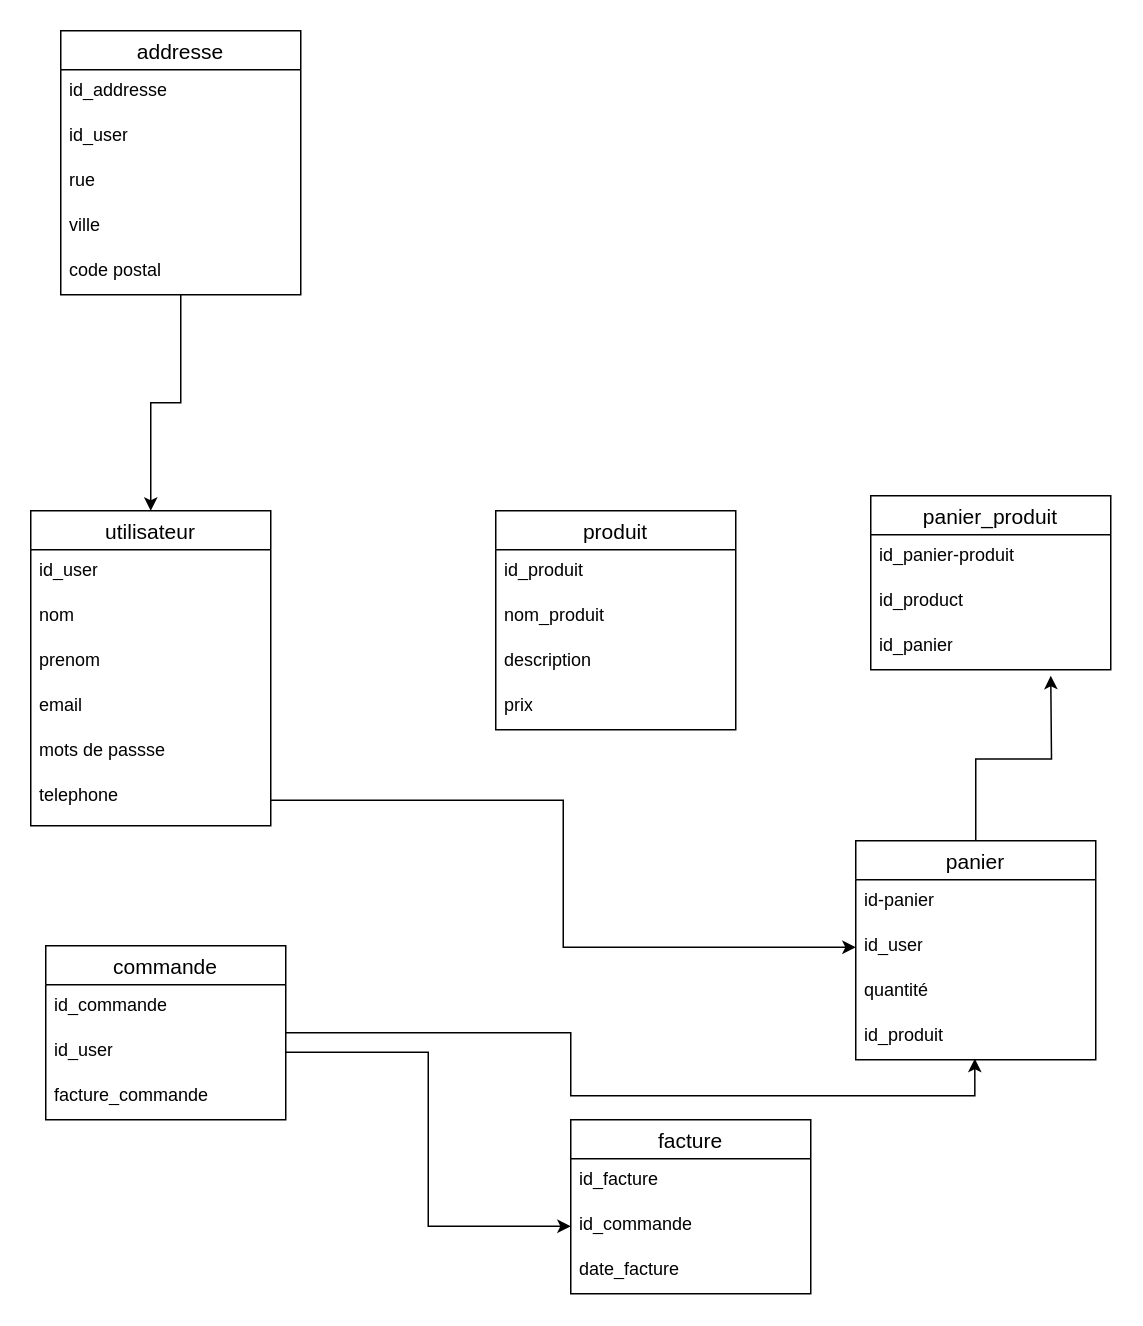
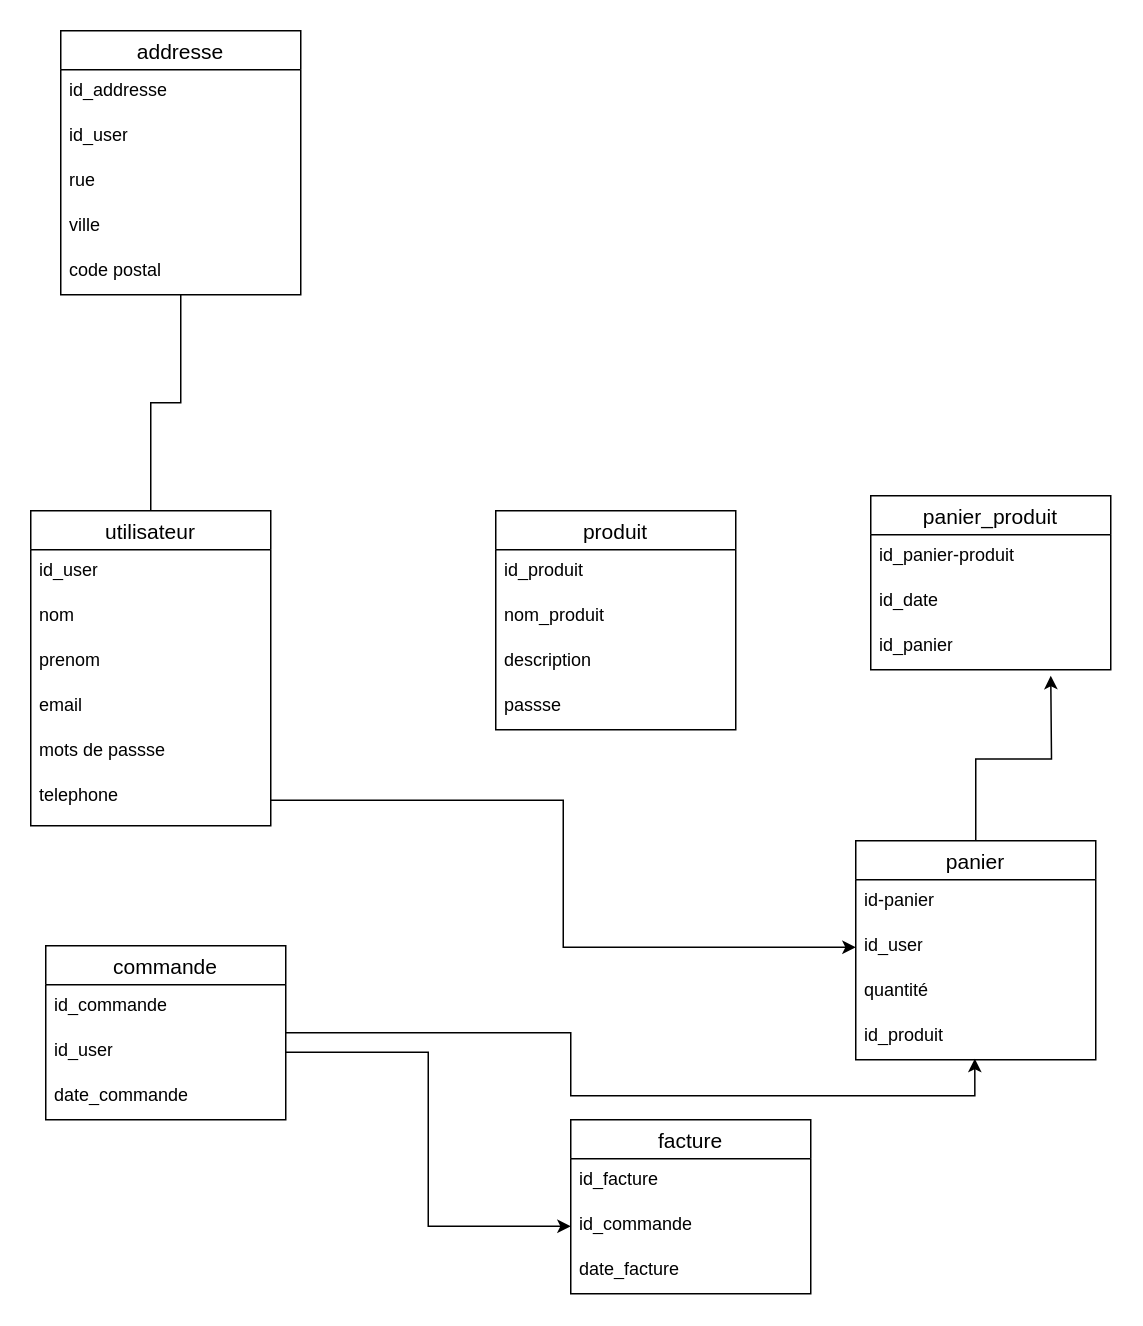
(151, 499) -> (151, 503)
(928, 601) -> (913, 601)
(523, 706) -> (535, 706)
(135, 1096) -> (120, 1096)
